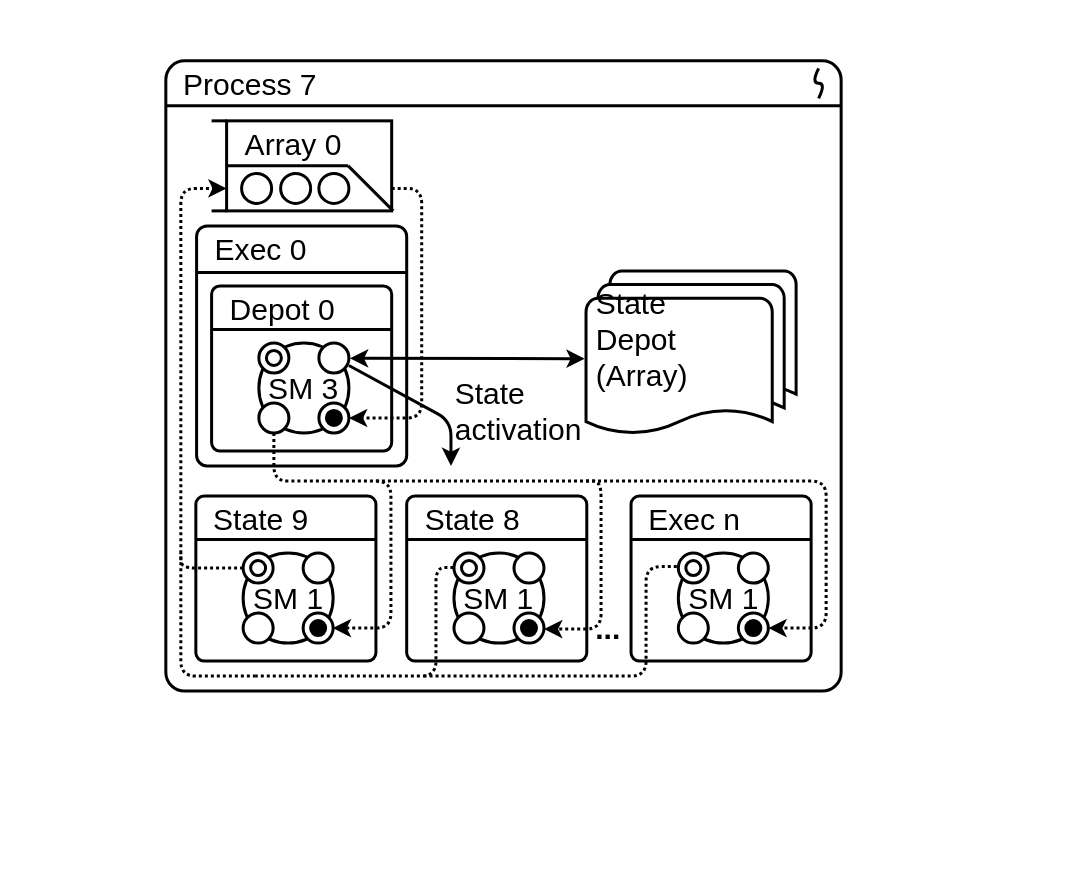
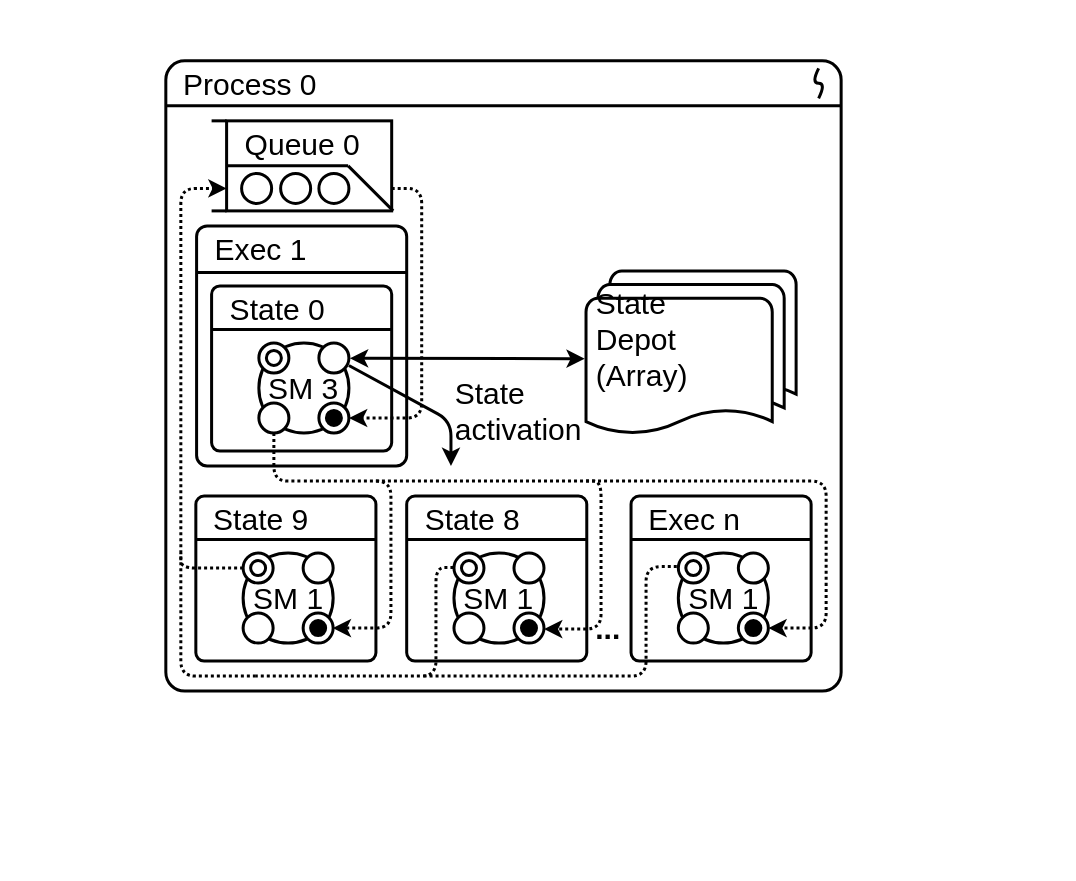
(255, 83) -> (255, 83)
(300, 143) -> (300, 143)
(262, 248) -> (262, 248)
(285, 308) -> (285, 308)
